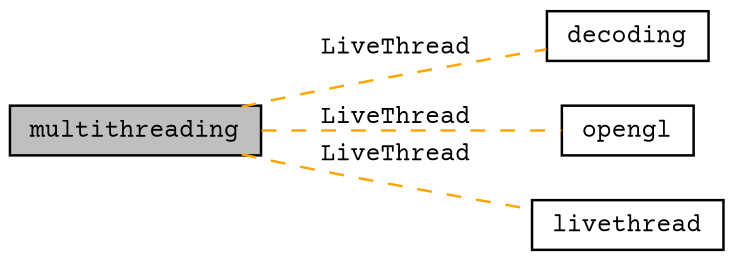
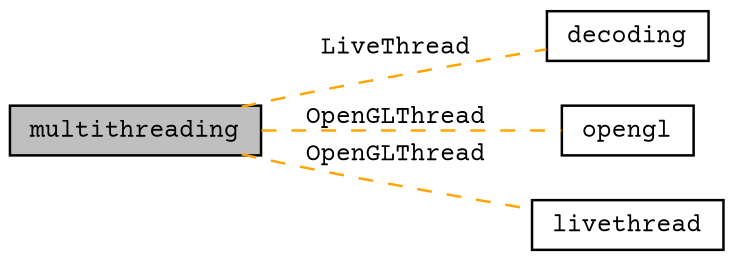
(397, 117) -> (397, 117)
(397, 154) -> (397, 154)
